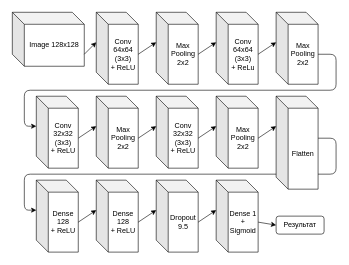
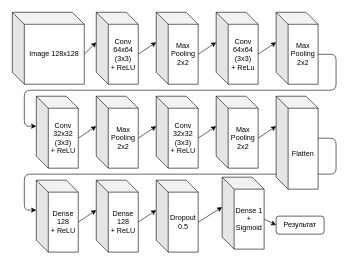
(48, 39) -> (48, 48)
(237, 216) -> (243, 213)
(183, 222) -> (183, 222)
